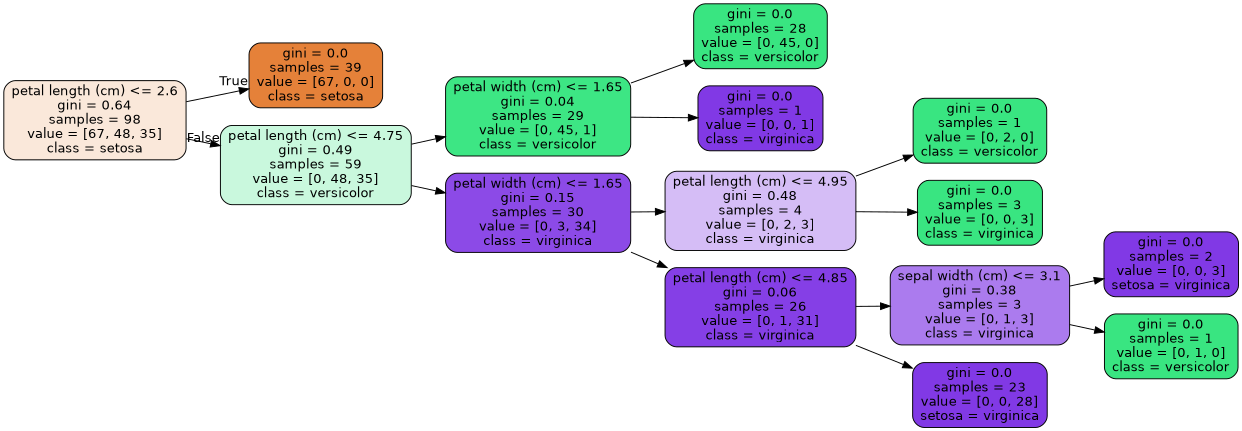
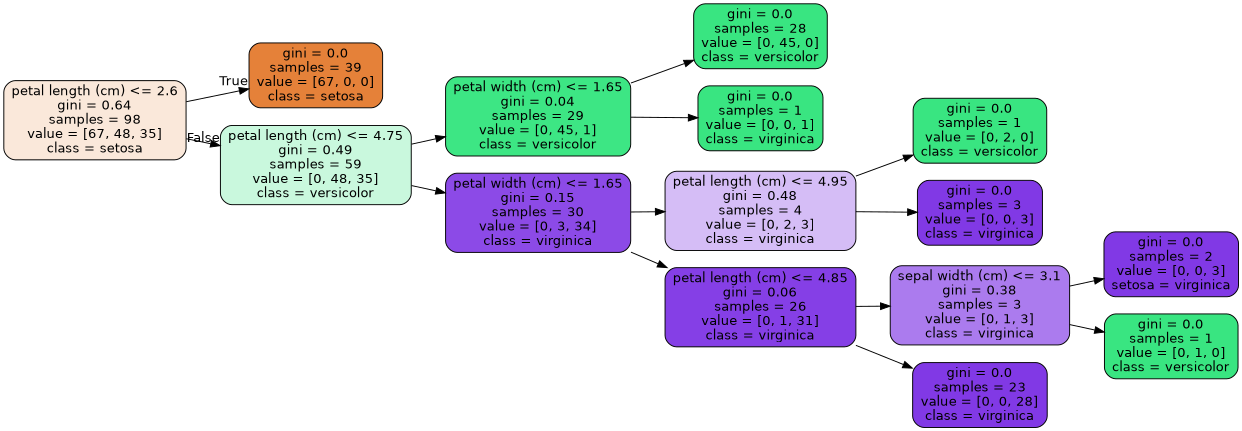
(760, 118) -> (760, 118)
(980, 213) -> (980, 213)
(980, 395) -> (980, 395)
